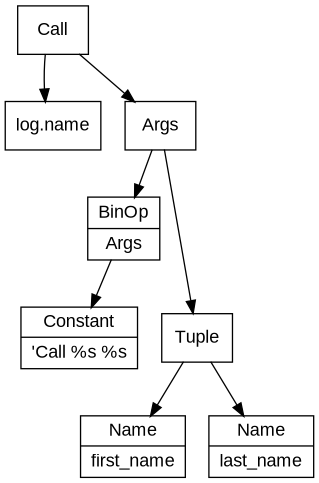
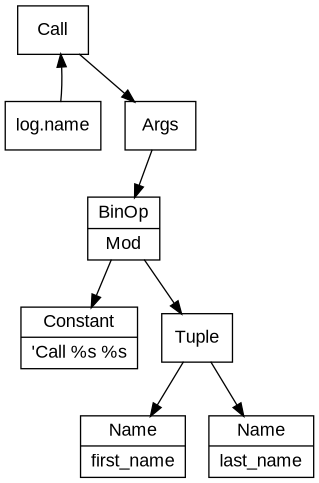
(44, 71) -> (62, 85)
(178, 225) -> (159, 281)
(124, 244) -> (124, 244)
